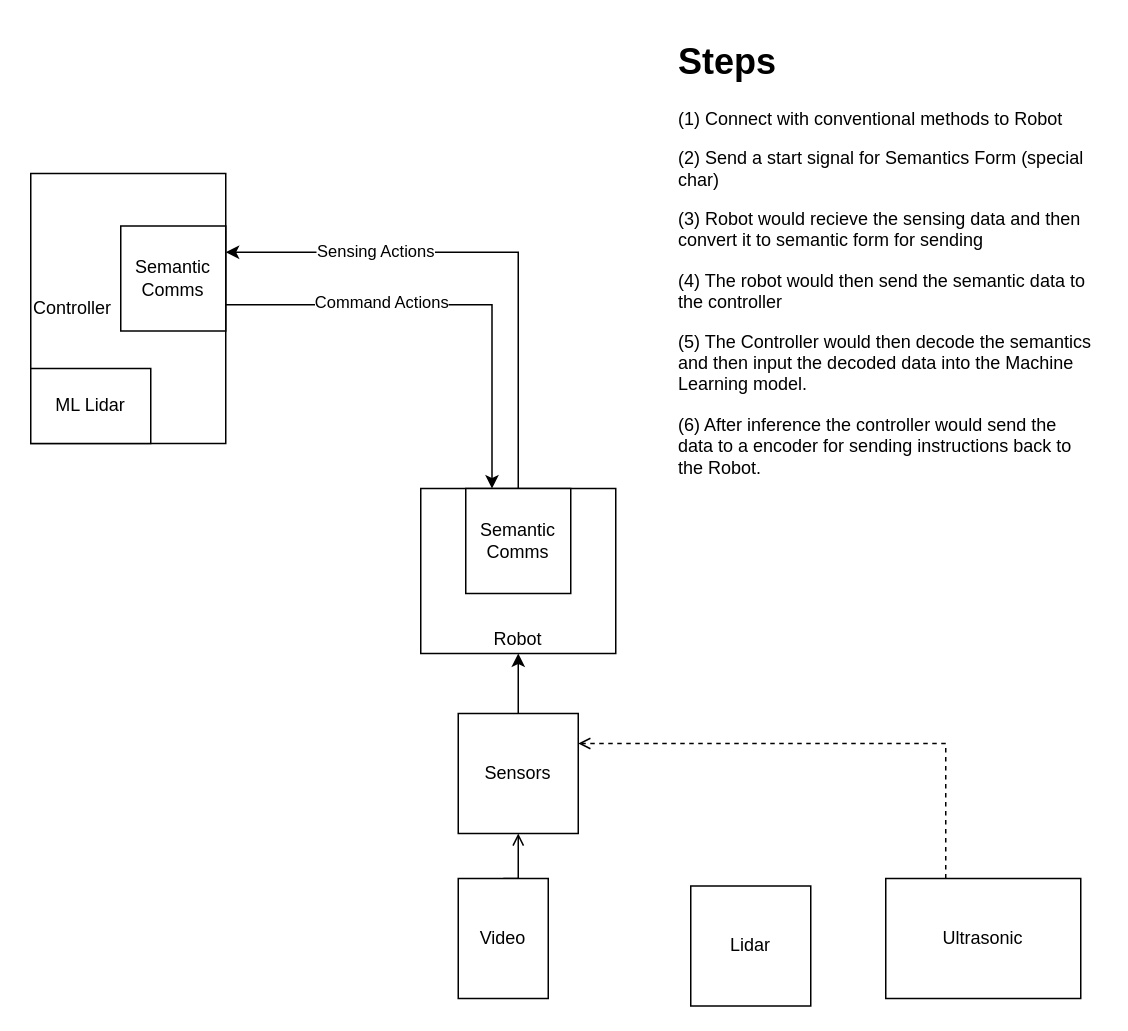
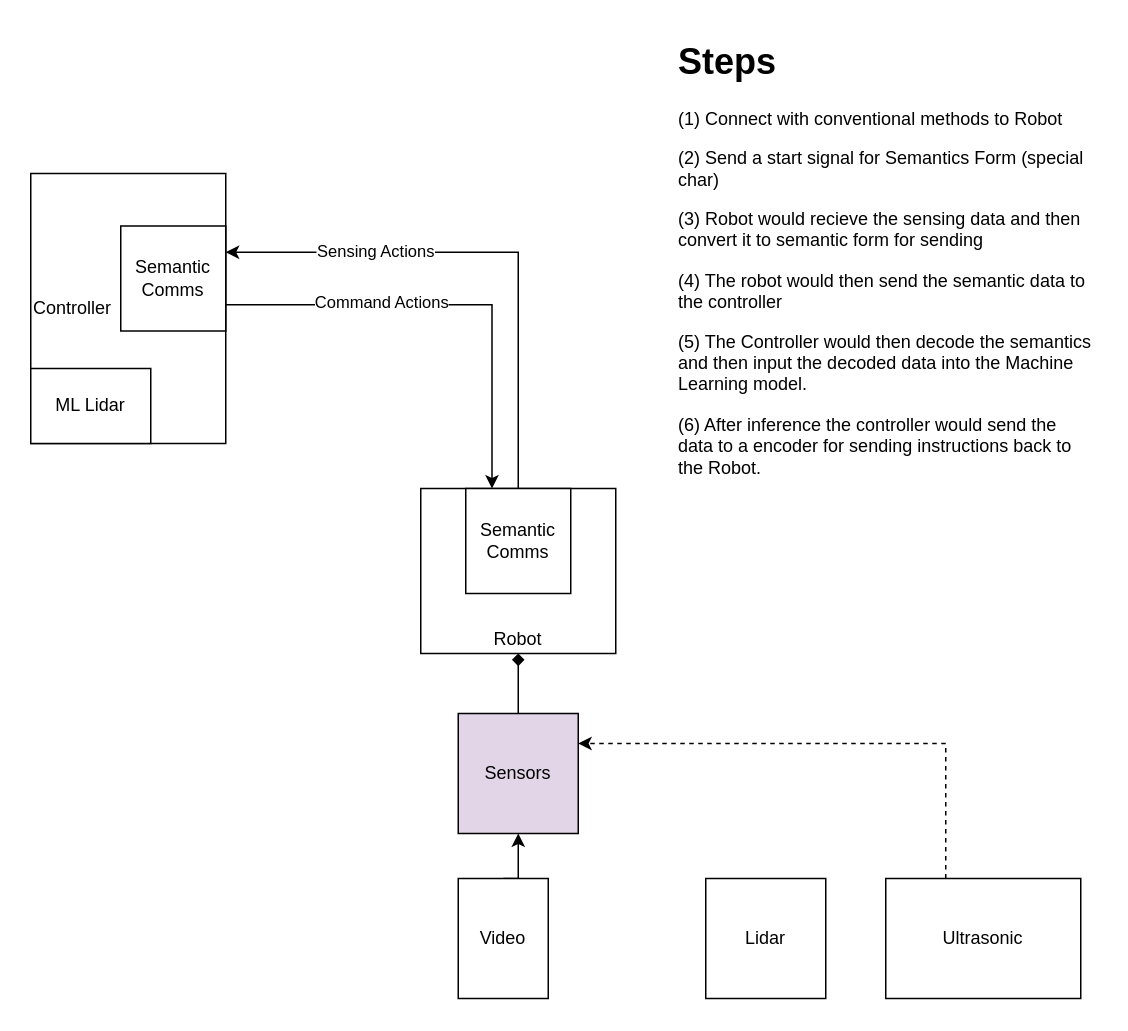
(518, 665) -> (518, 666)
(587, 743) -> (590, 743)
(518, 773) -> (518, 773)
(518, 842) -> (518, 845)
(751, 946) -> (766, 938)
